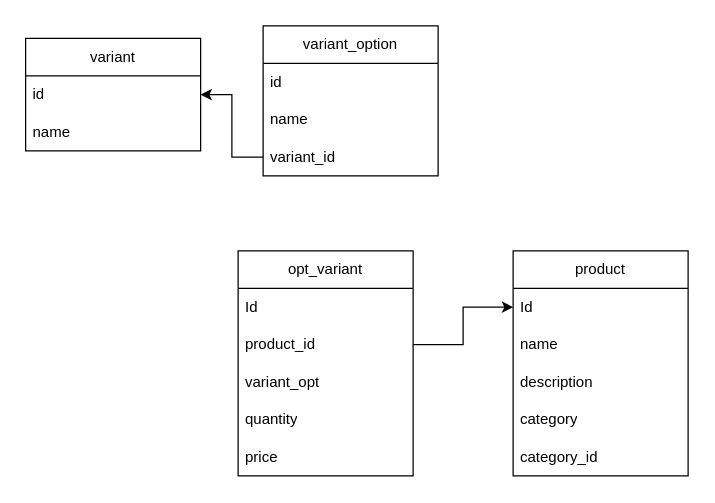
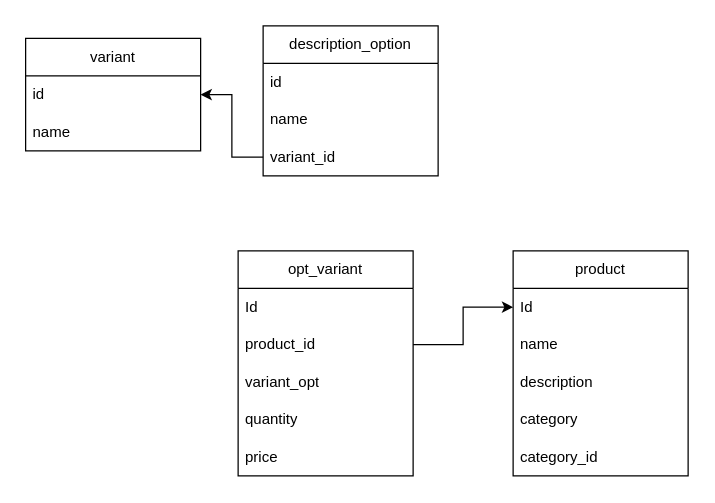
(351, 44) -> (351, 44)
